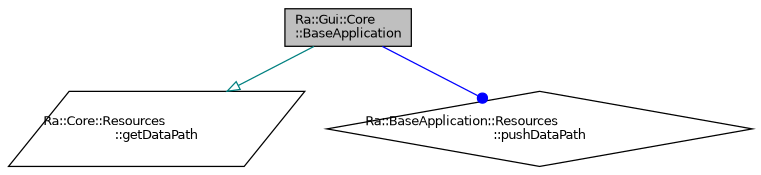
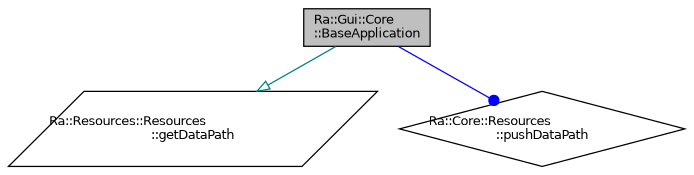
(157, 129) -> (193, 129)
(540, 129) -> (542, 129)
